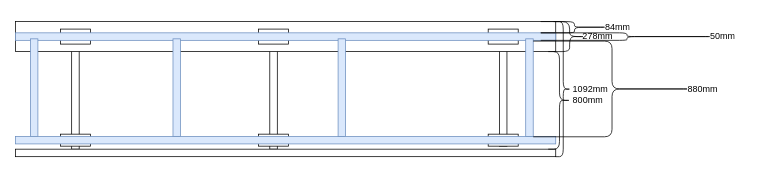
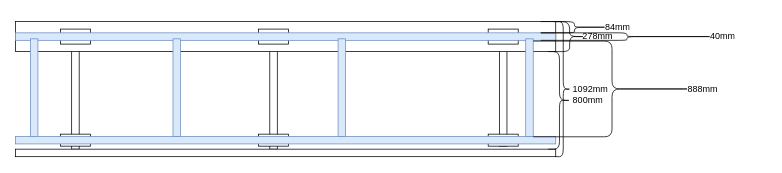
(720, 36) -> (720, 36)
(700, 89) -> (700, 89)
